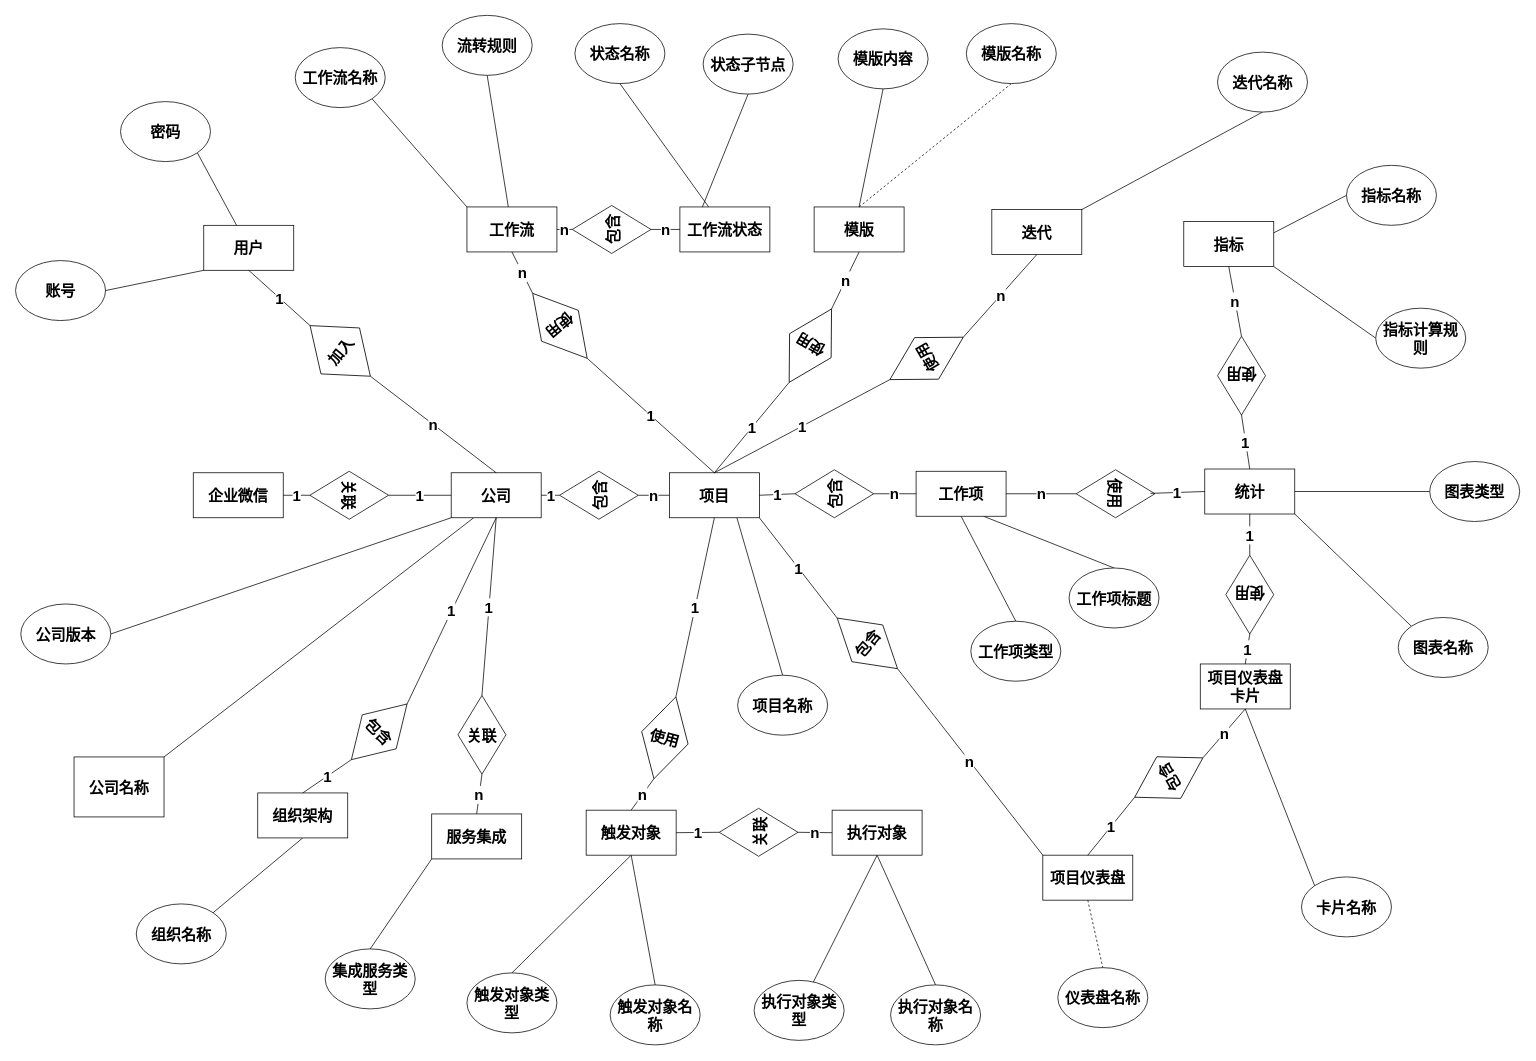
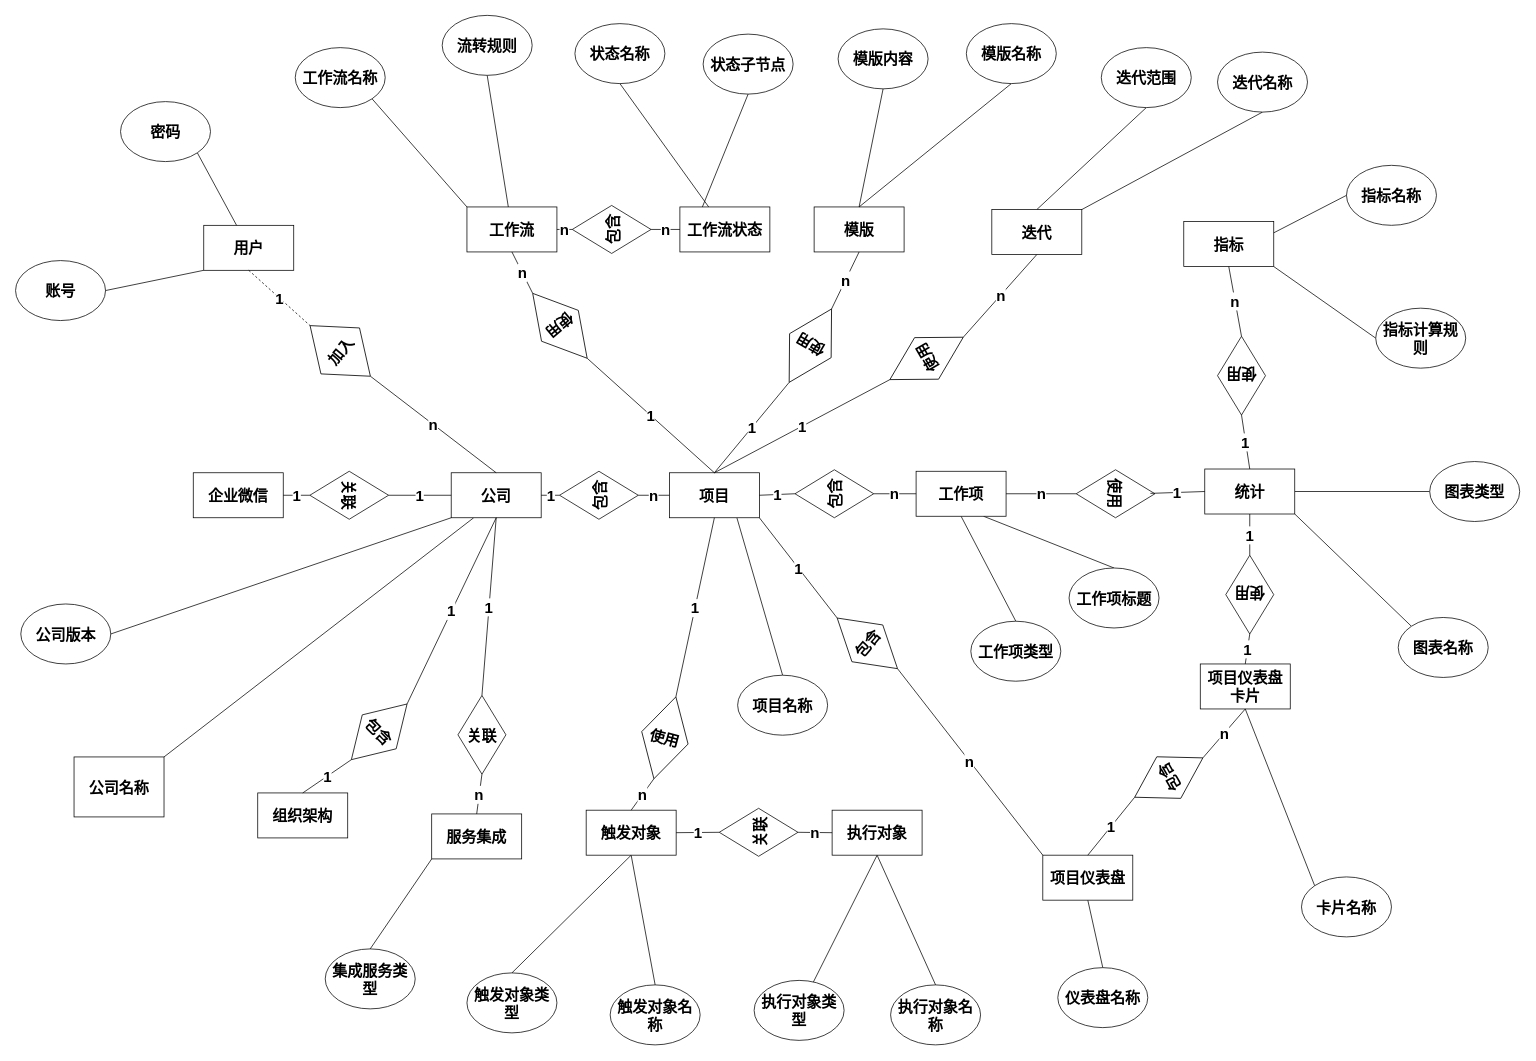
none -> (1146, 78)
(936, 145) -> (936, 145)
none -> (1091, 159)
(282, 300) -> (282, 300)
(258, 876) -> none
(181, 934) -> none
(1095, 934) -> (1095, 934)
